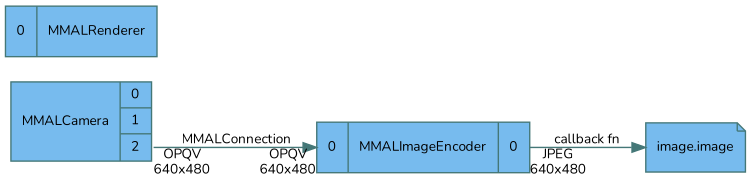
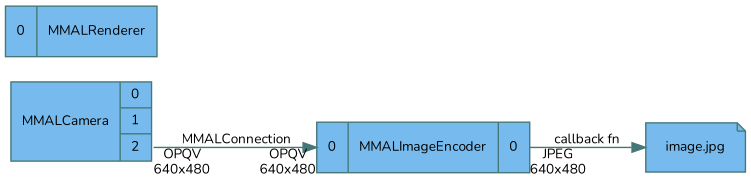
(696, 147) -> (696, 147)
